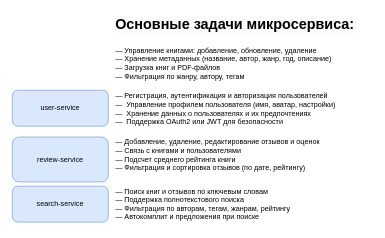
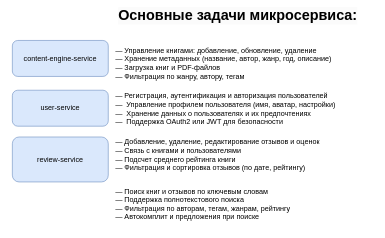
(243, 24) -> (246, 15)
none -> (60, 59)
(60, 204) -> none
